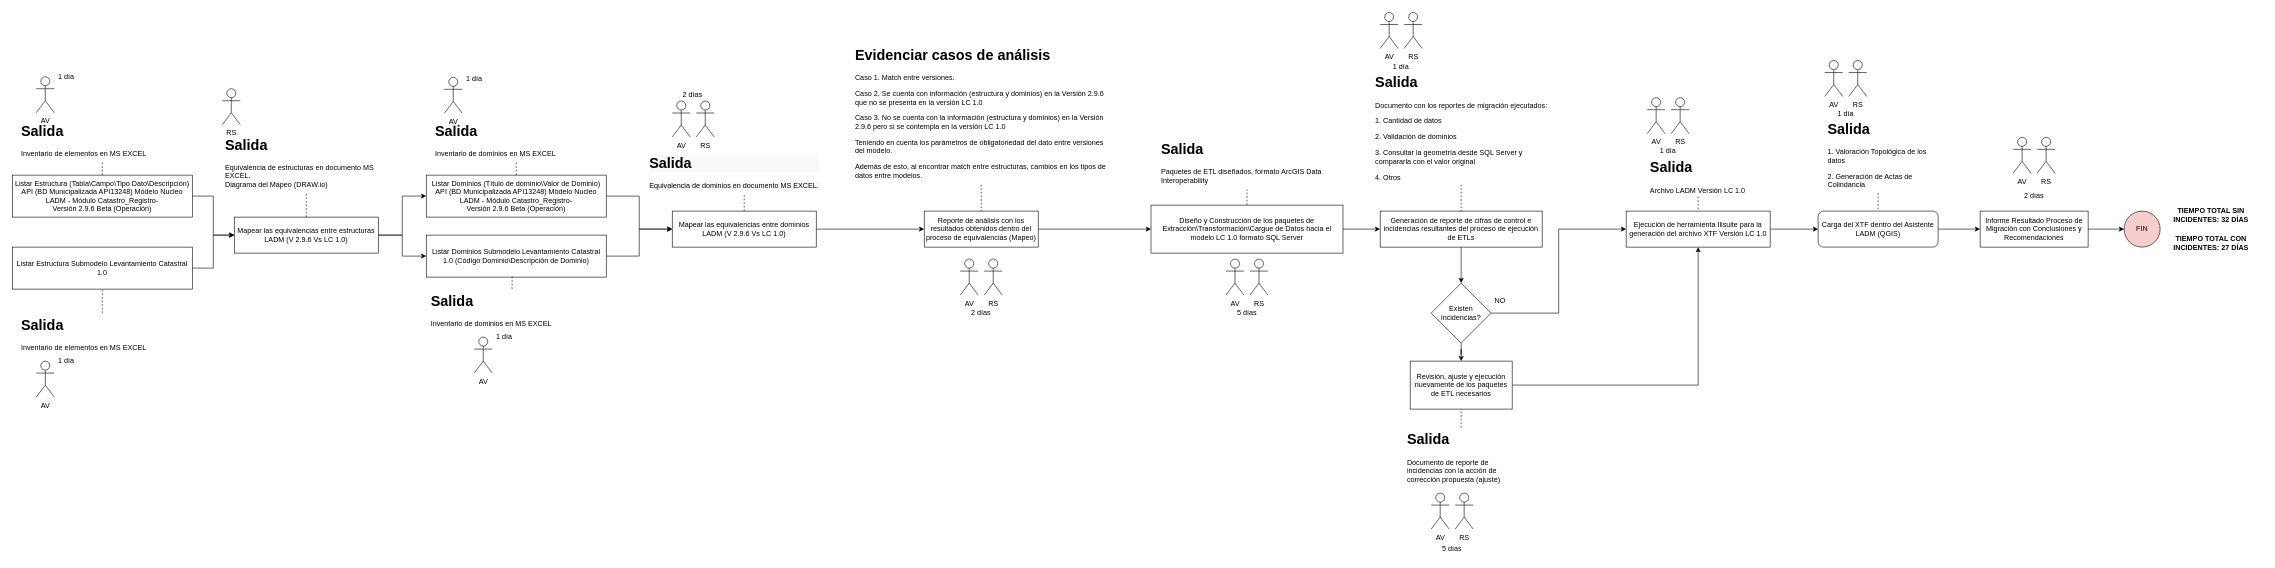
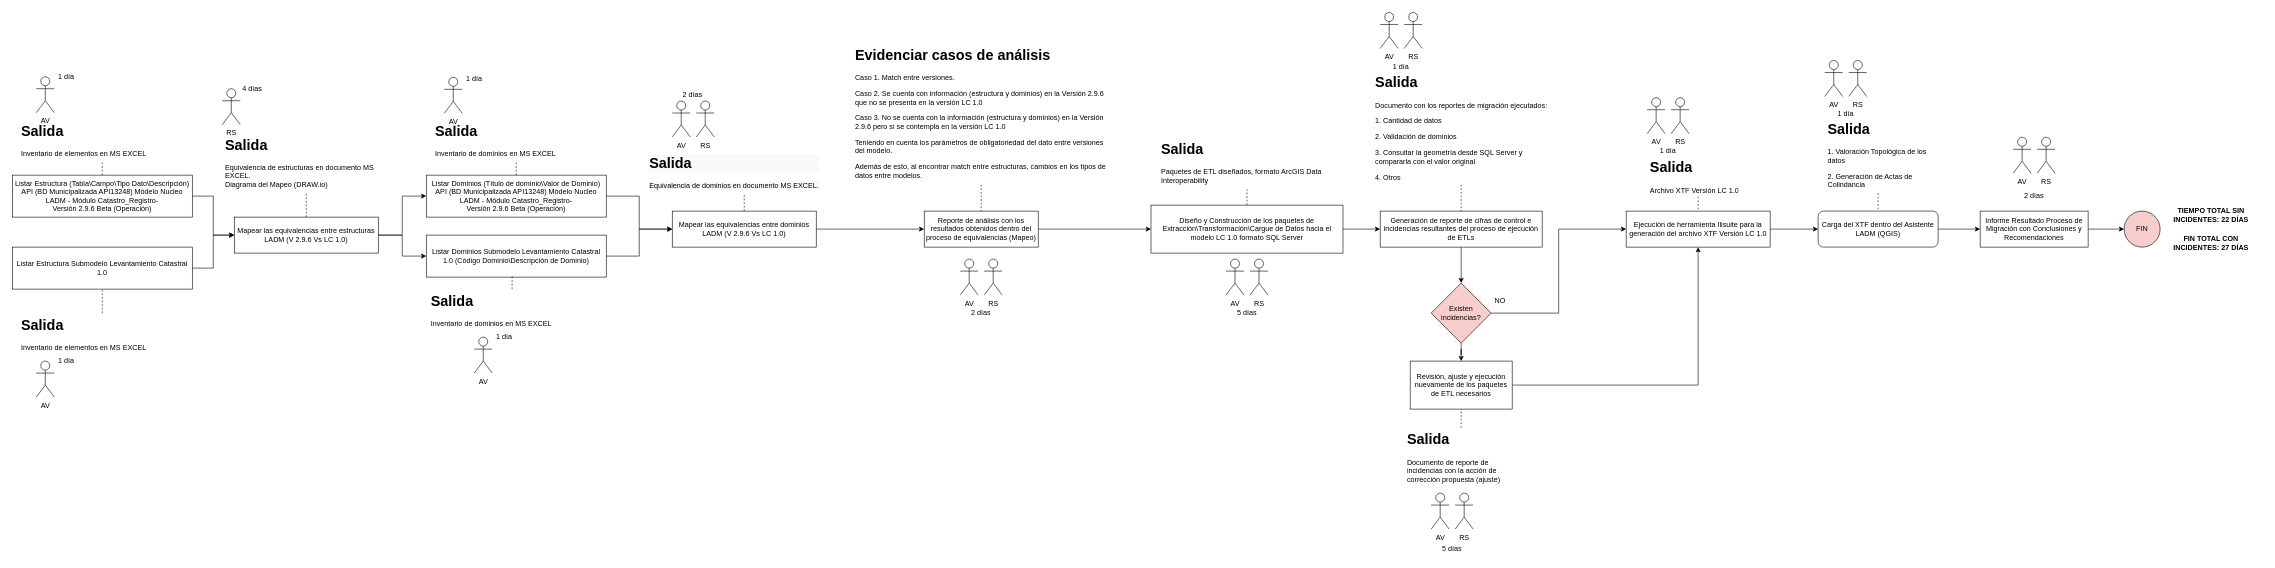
none -> (252, 89)
(1698, 158) -> (1696, 158)
(2211, 215) -> (2211, 215)
(2211, 243) -> (2211, 243)
(1461, 313) -> (1461, 313)
